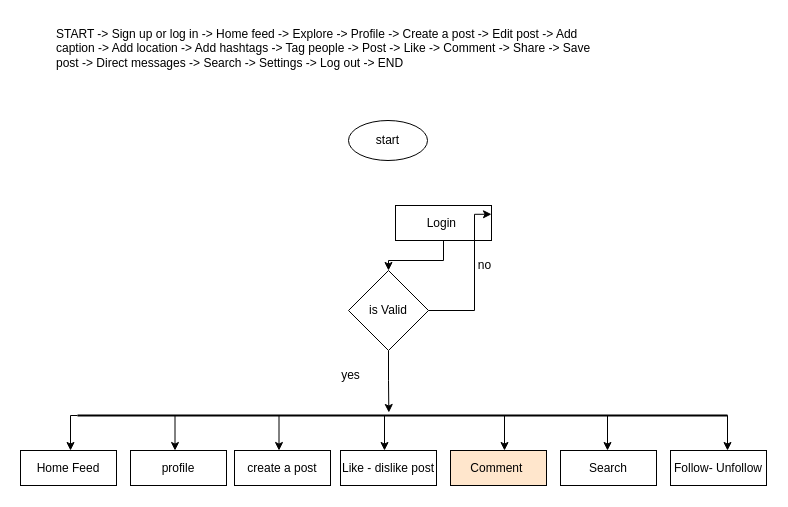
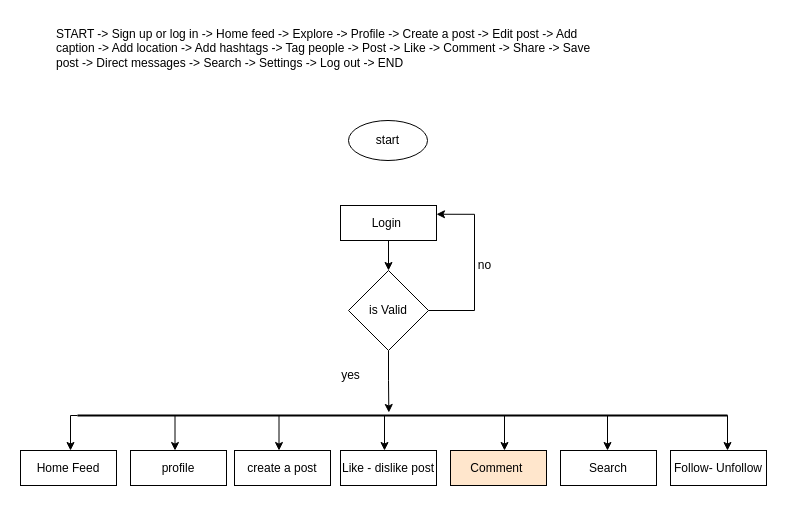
(444, 223) -> (389, 223)
